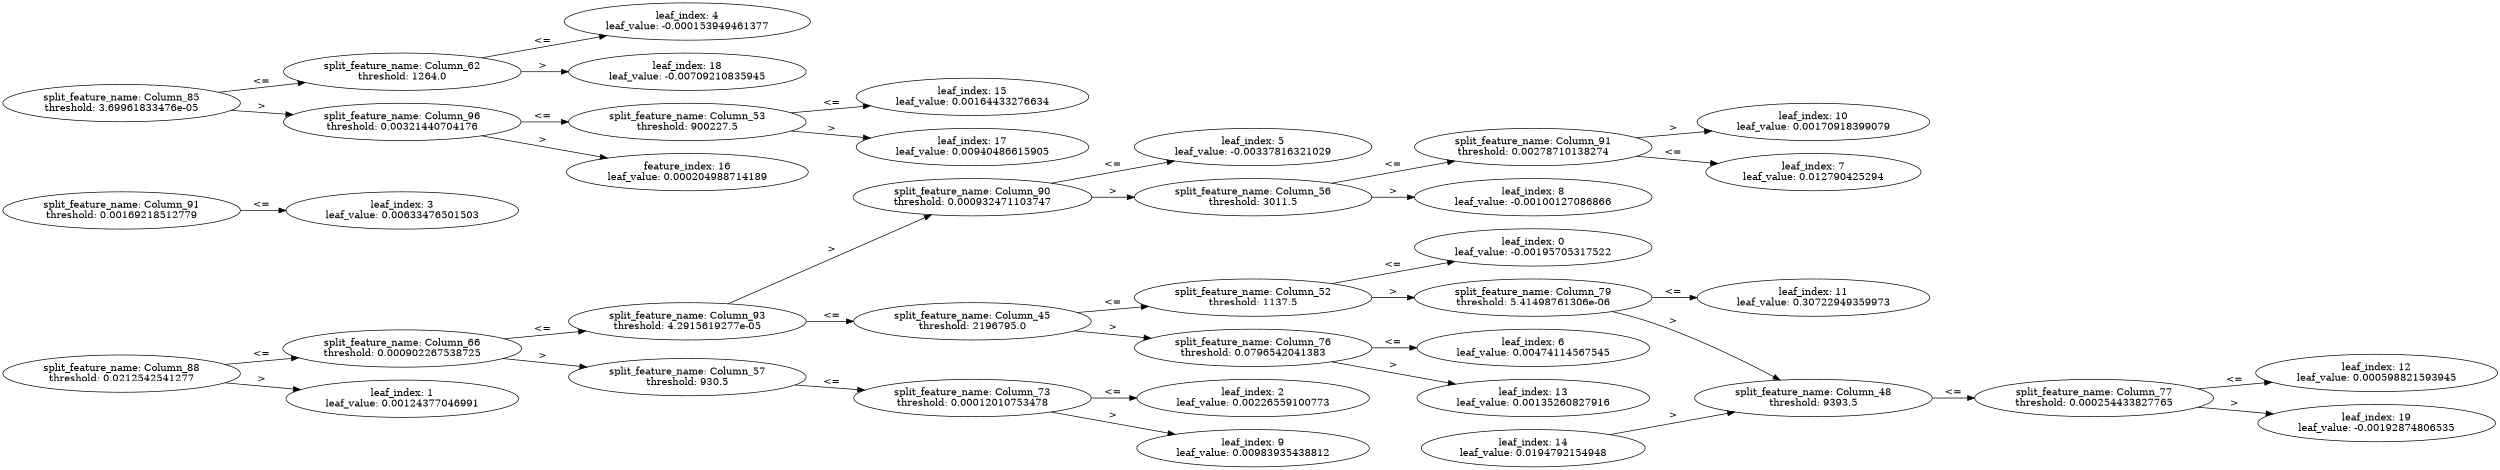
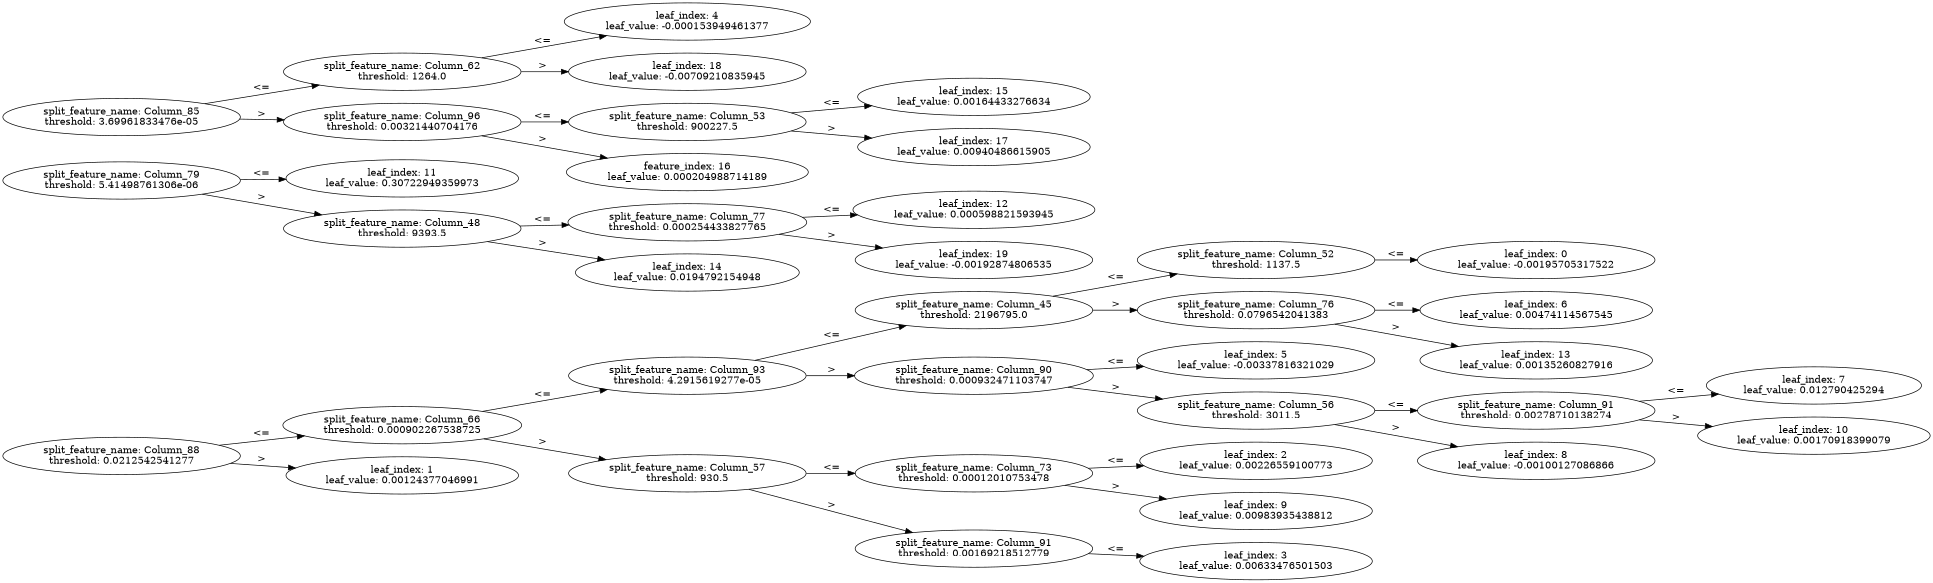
(1390, 298) -> none
(1669, 424) -> (543, 250)
none -> (827, 510)
